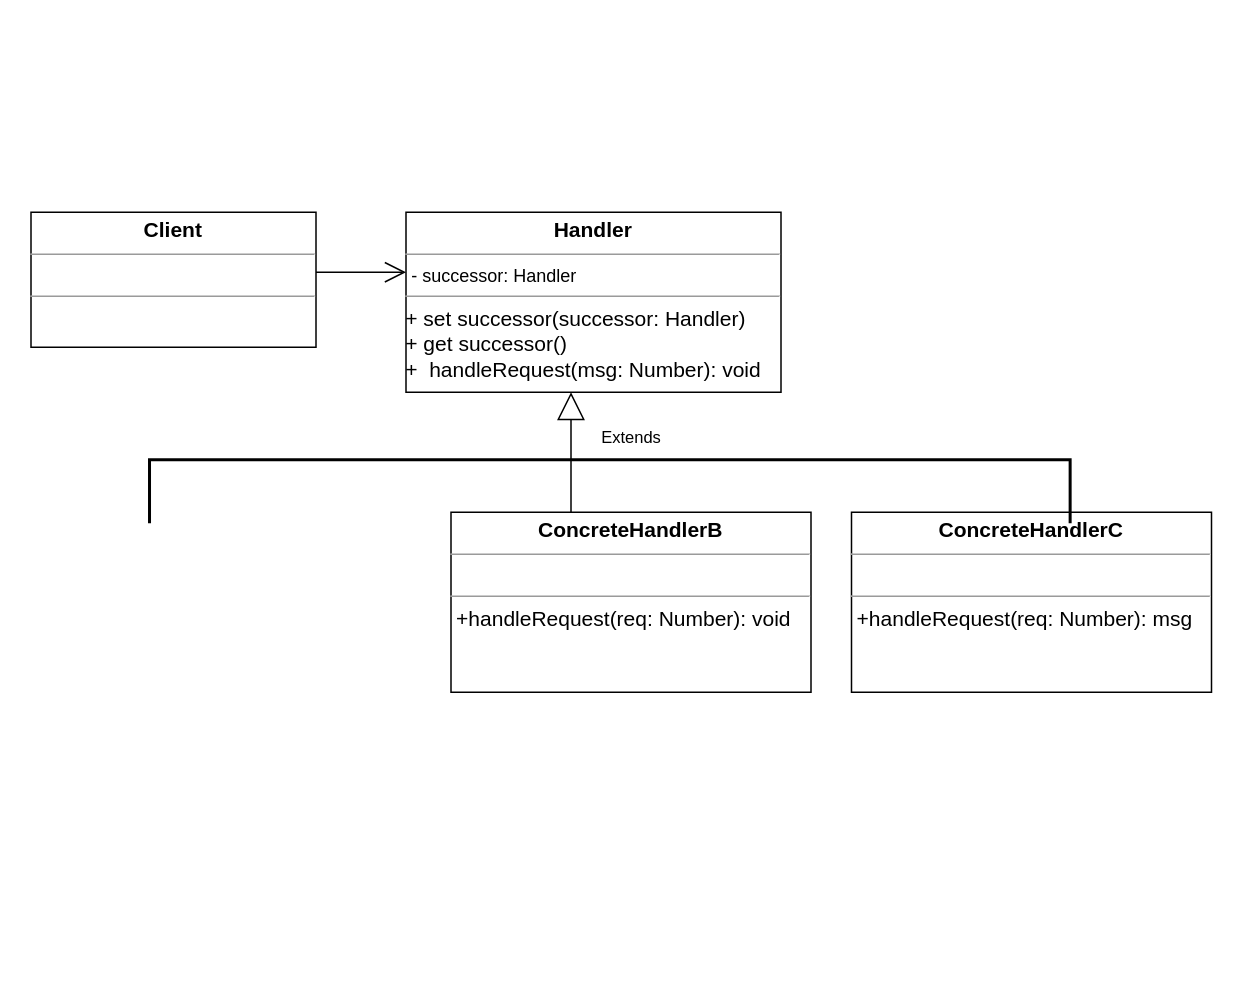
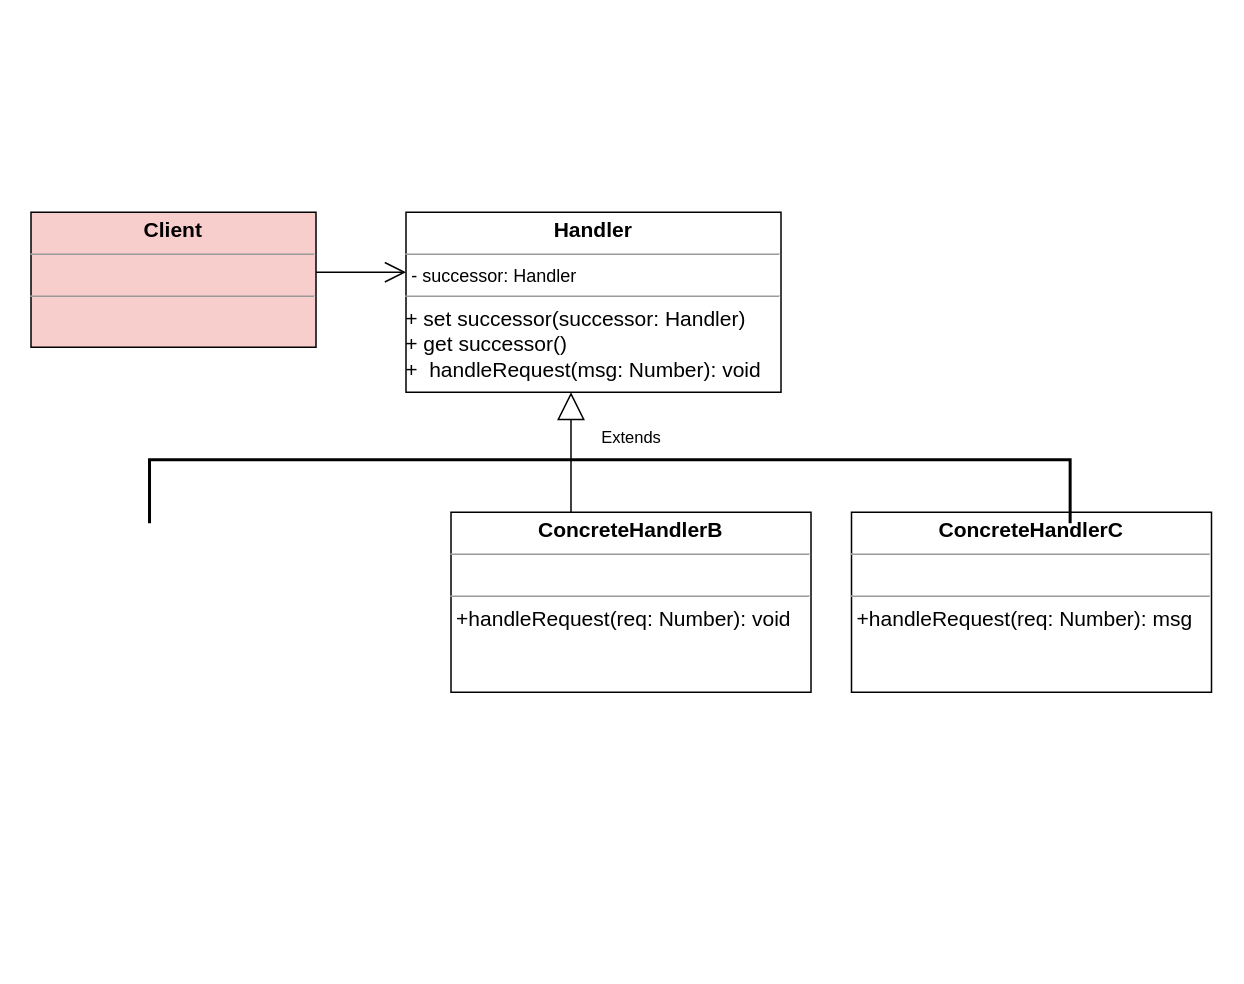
(173, 280) -> (173, 280)
